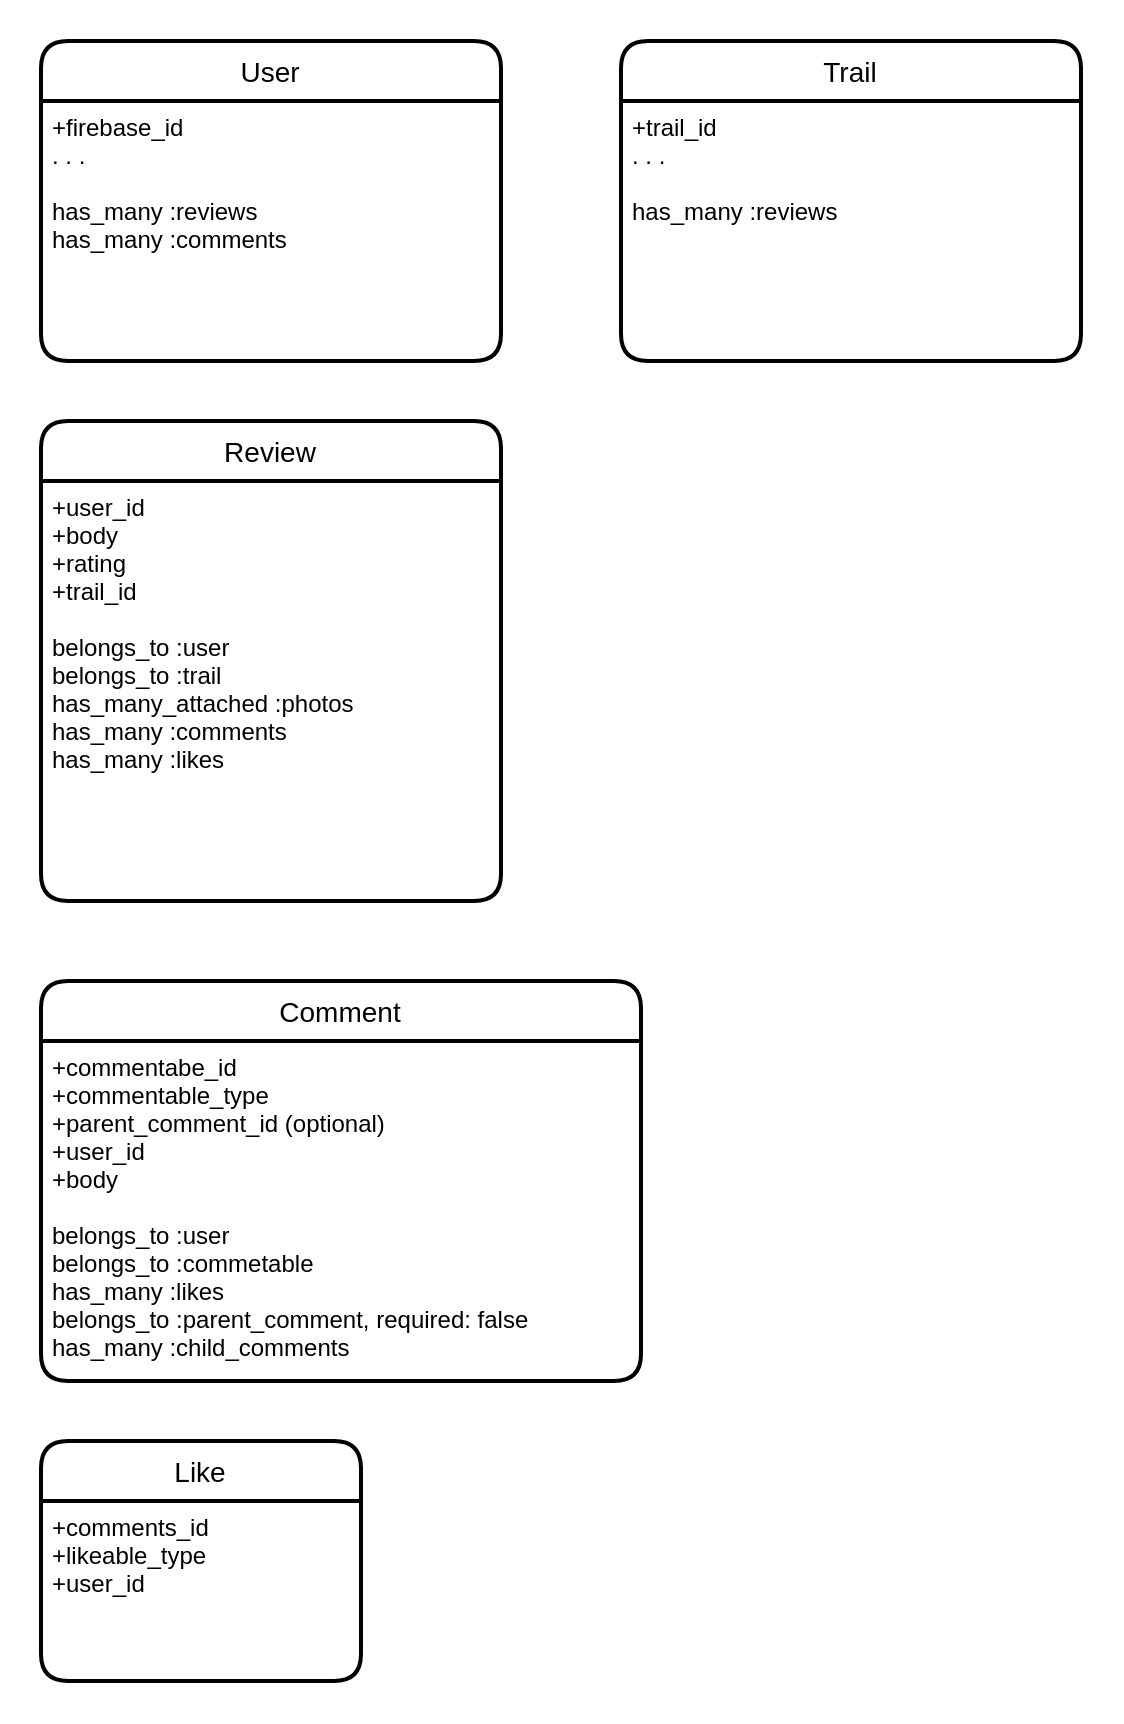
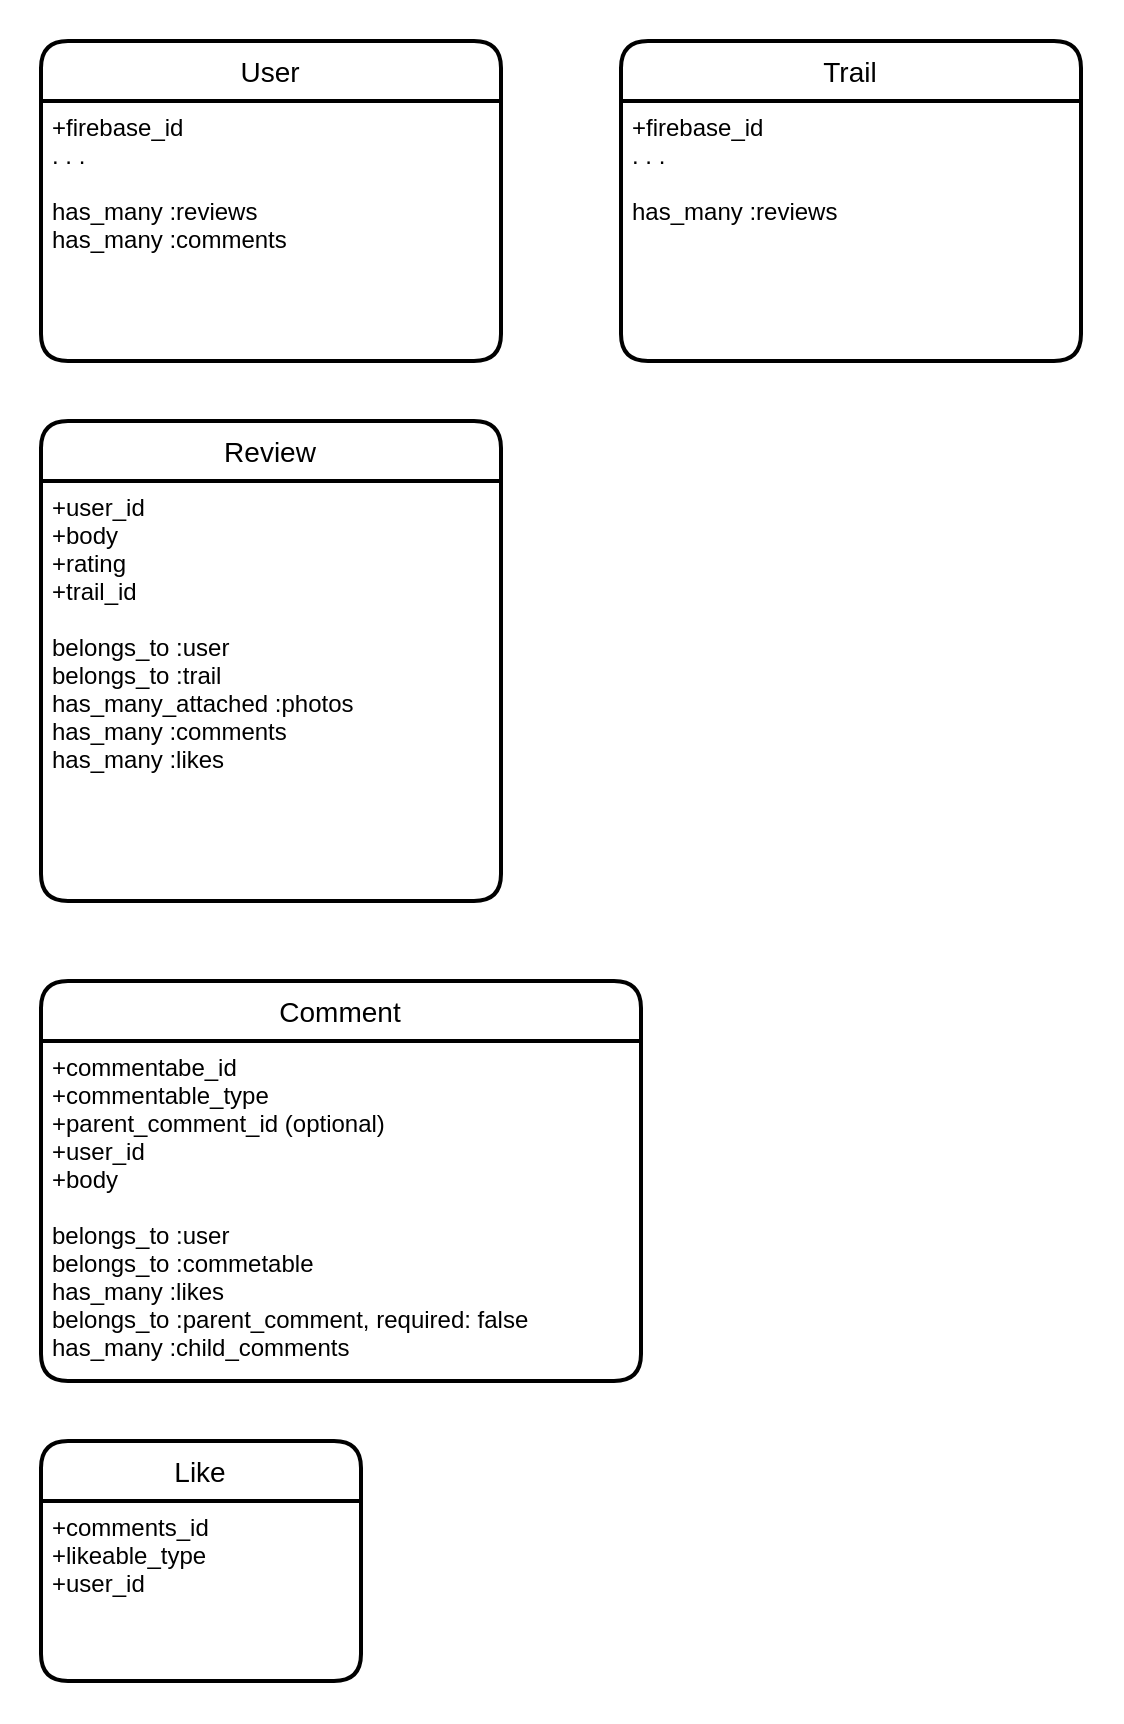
(683, 128) -> (706, 128)
